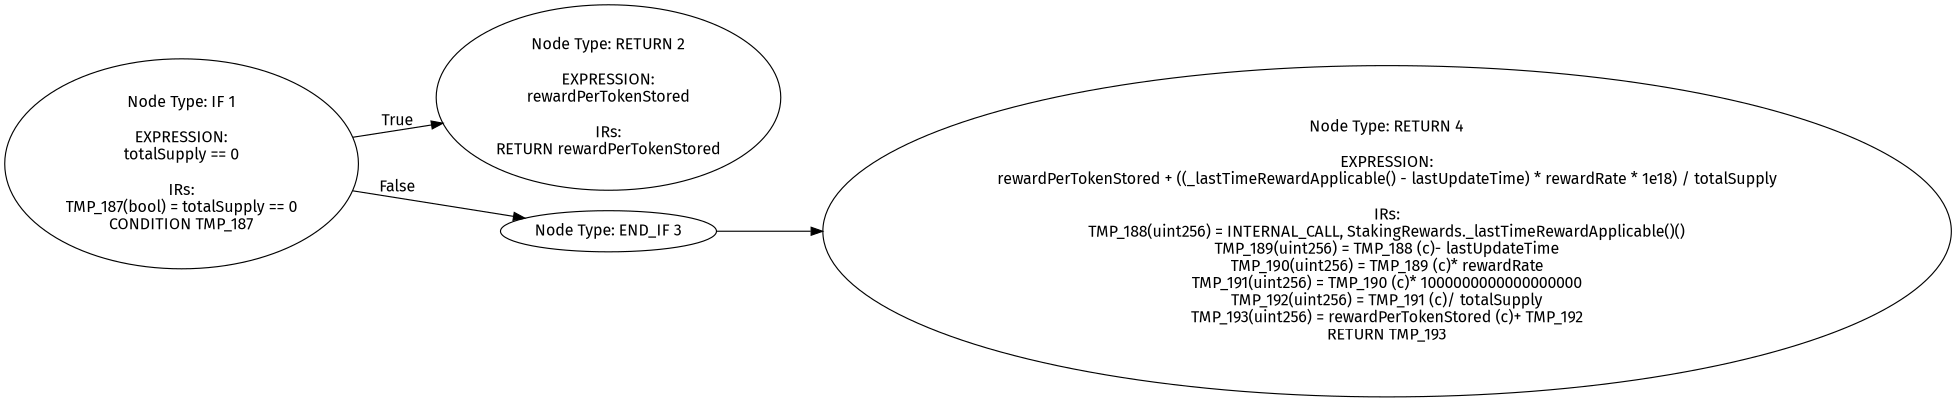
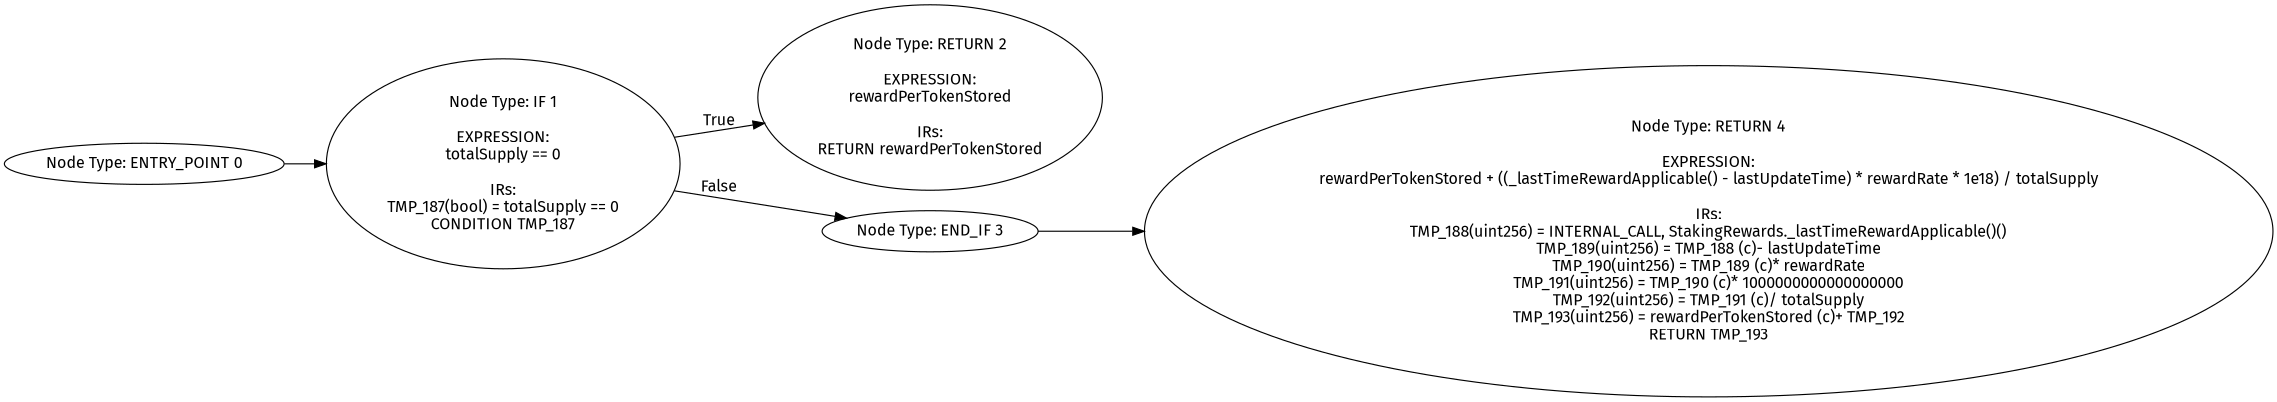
none -> (144, 164)
